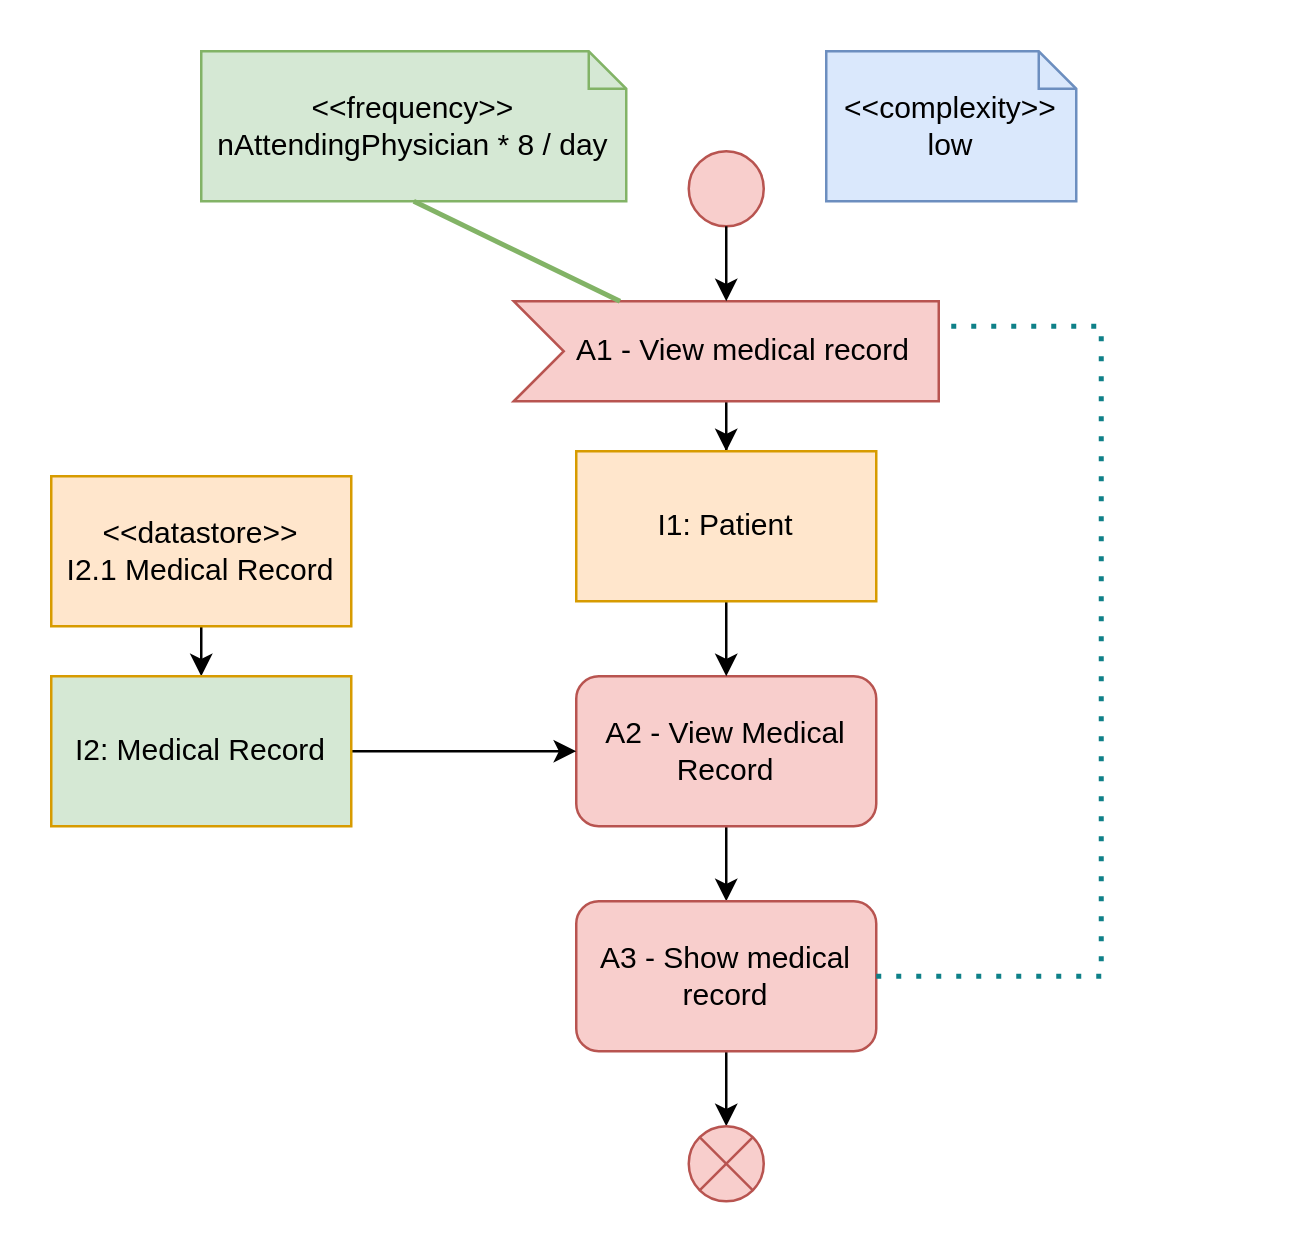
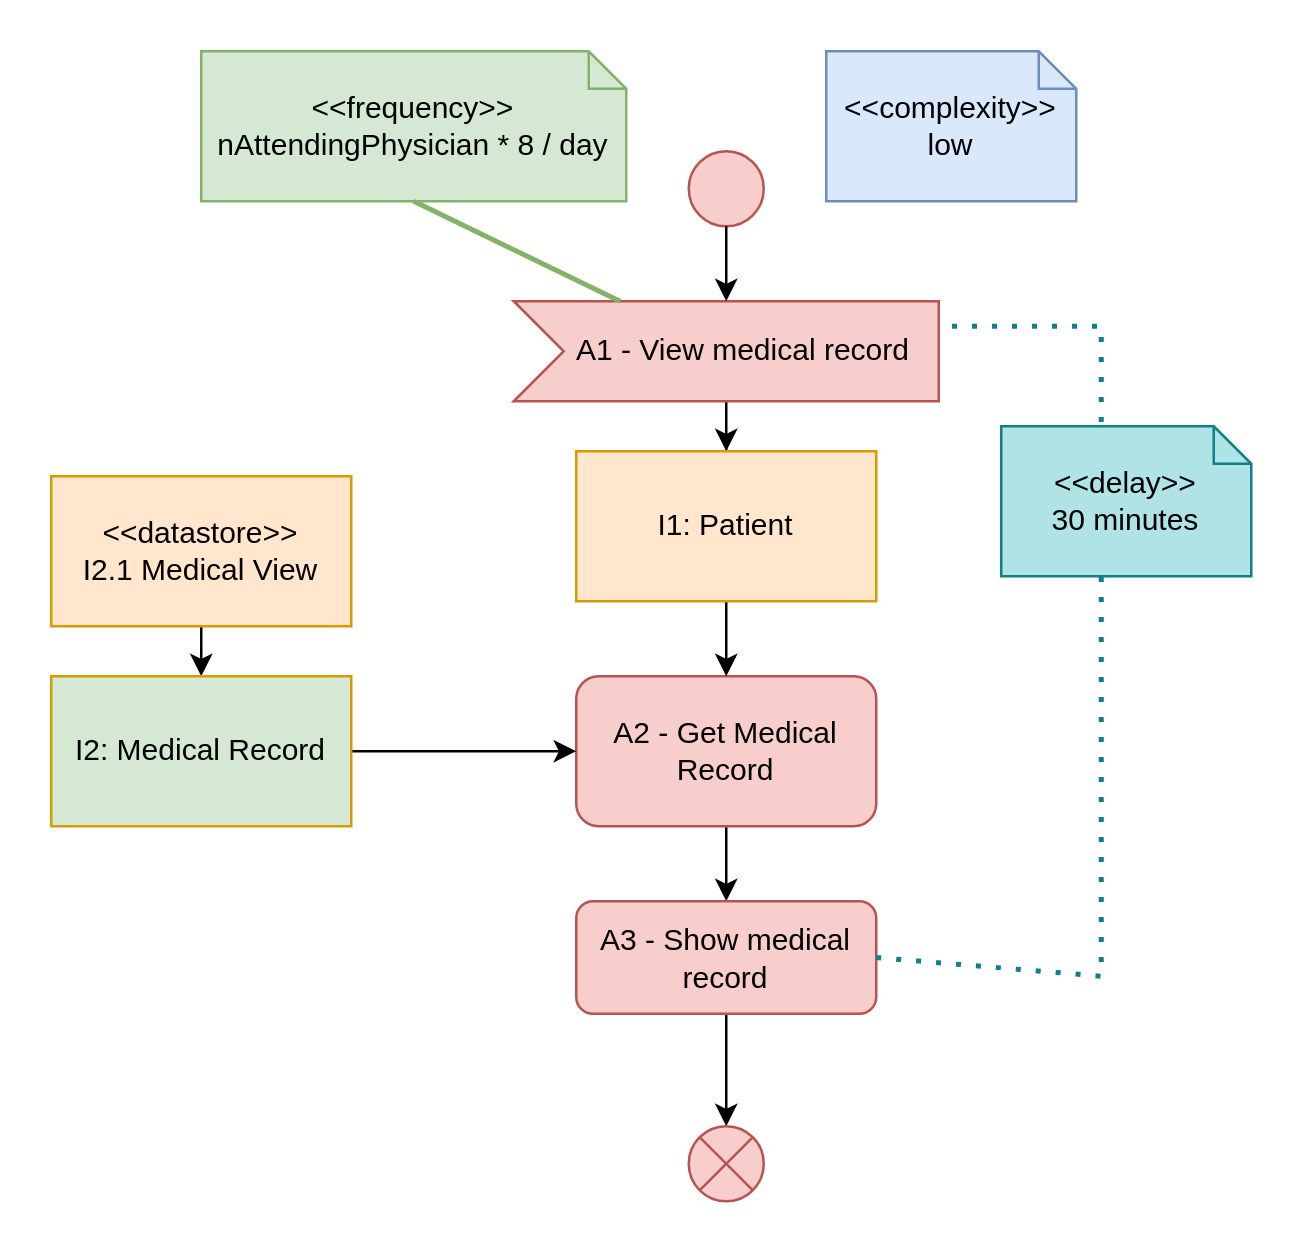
none -> (1126, 501)
(201, 551) -> (201, 551)
(726, 751) -> (726, 751)
(726, 976) -> (726, 958)
